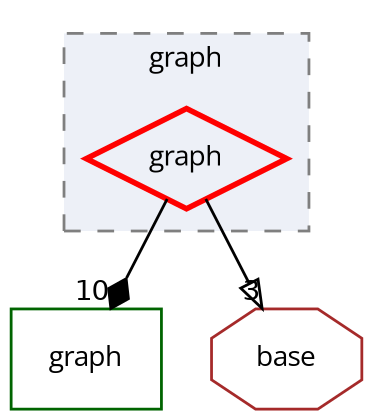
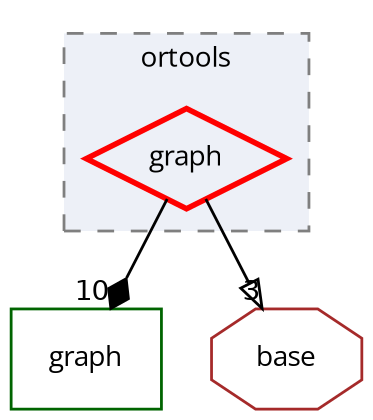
(186, 60) -> (186, 60)
